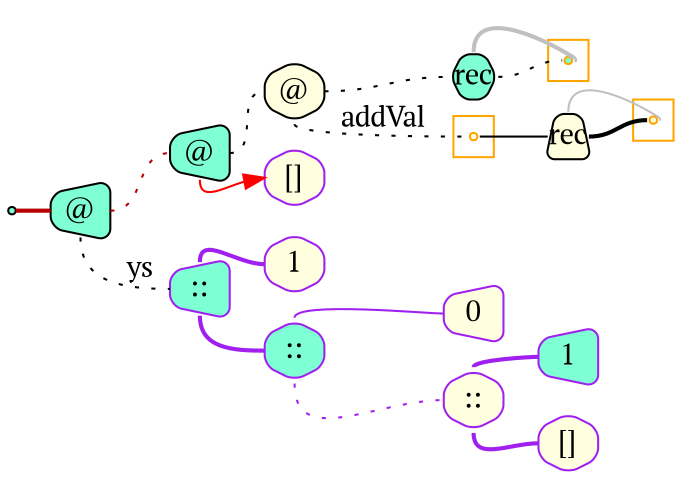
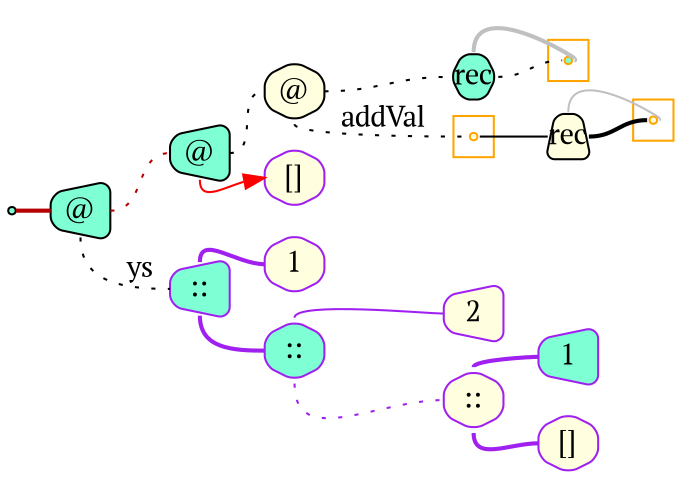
(474, 314) -> (474, 314)
